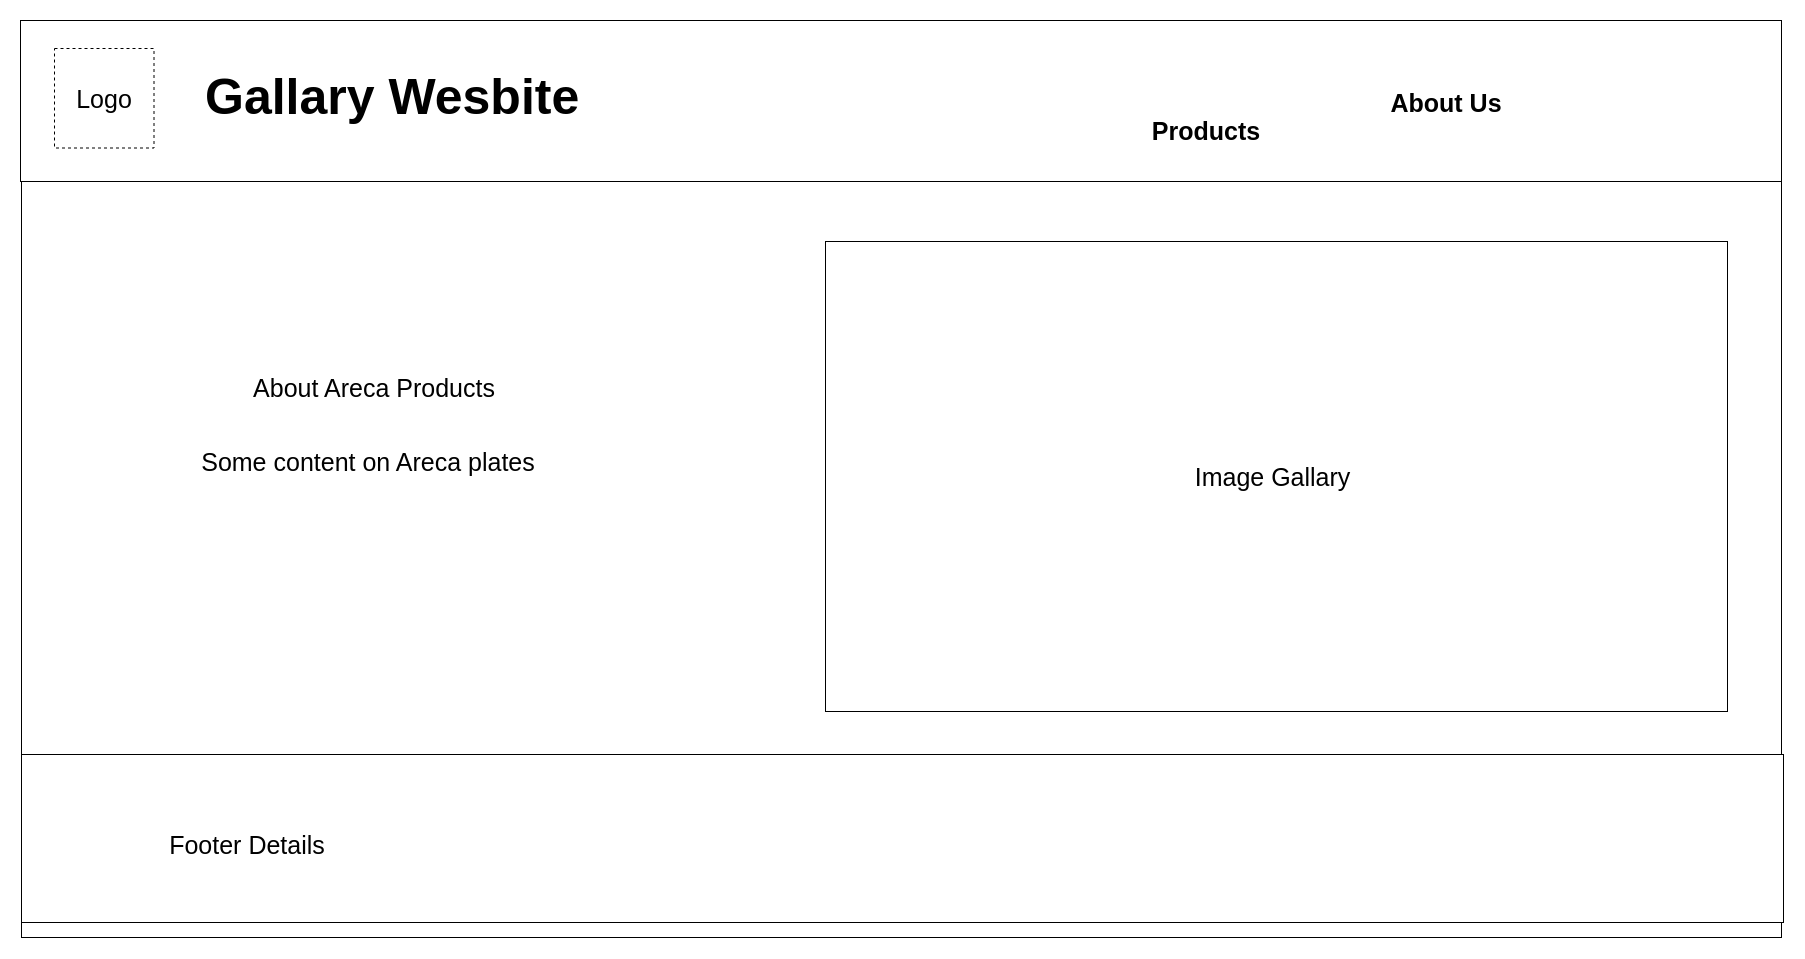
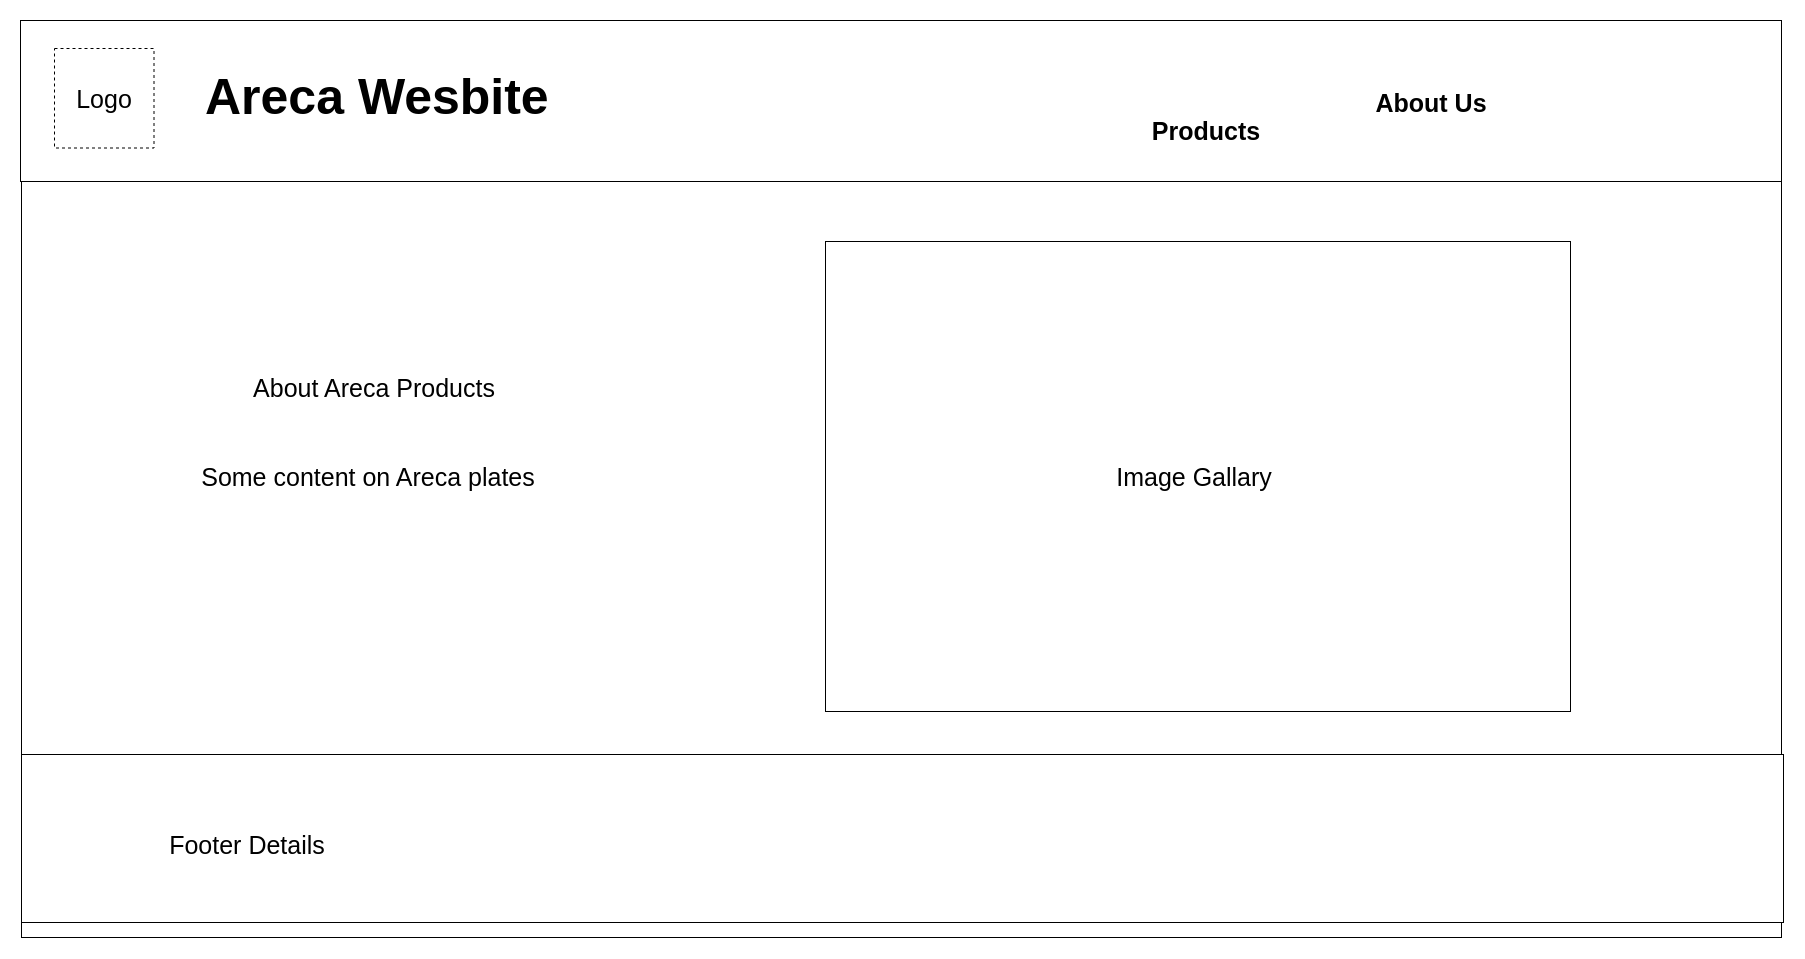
(301, 49) -> (294, 49)
(1447, 102) -> (1432, 102)
(369, 462) -> (369, 477)
(1277, 477) -> (1198, 477)
